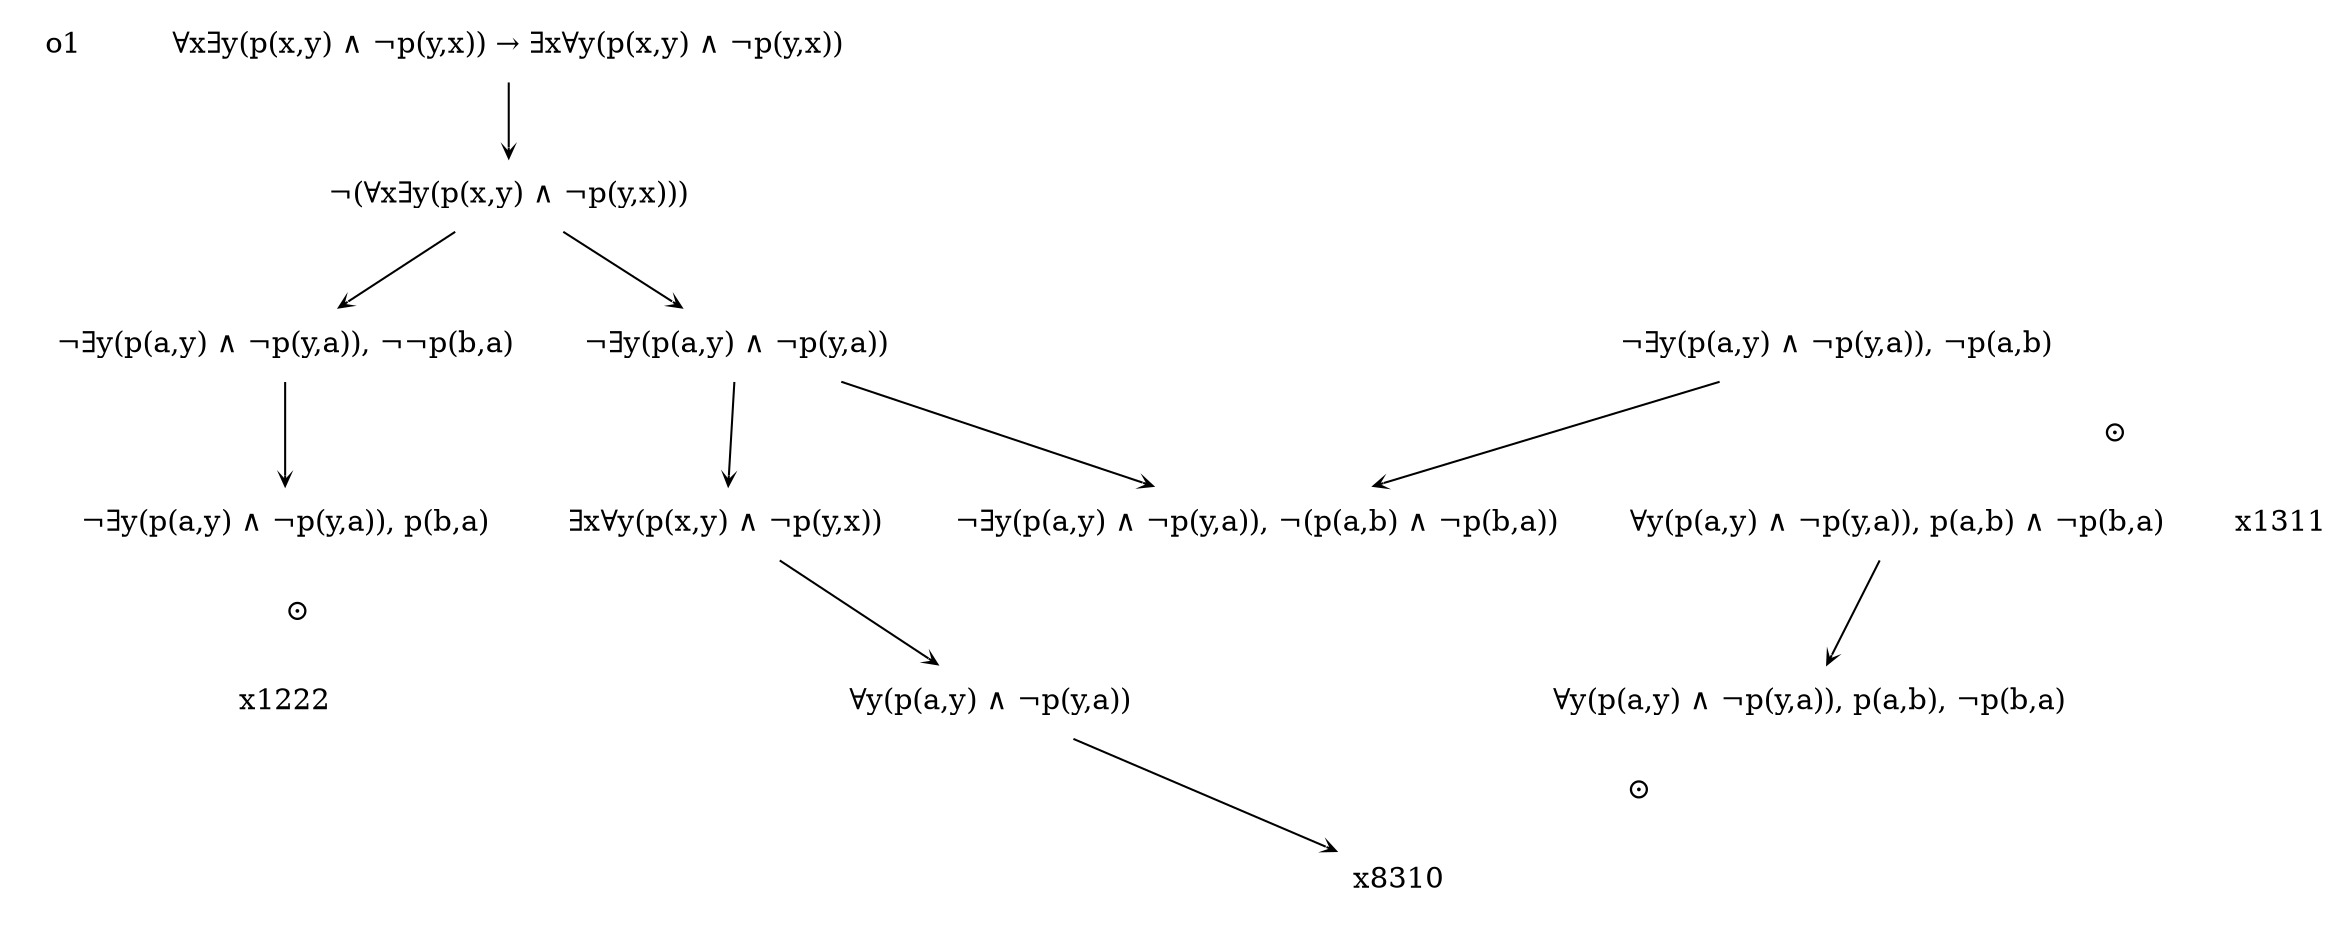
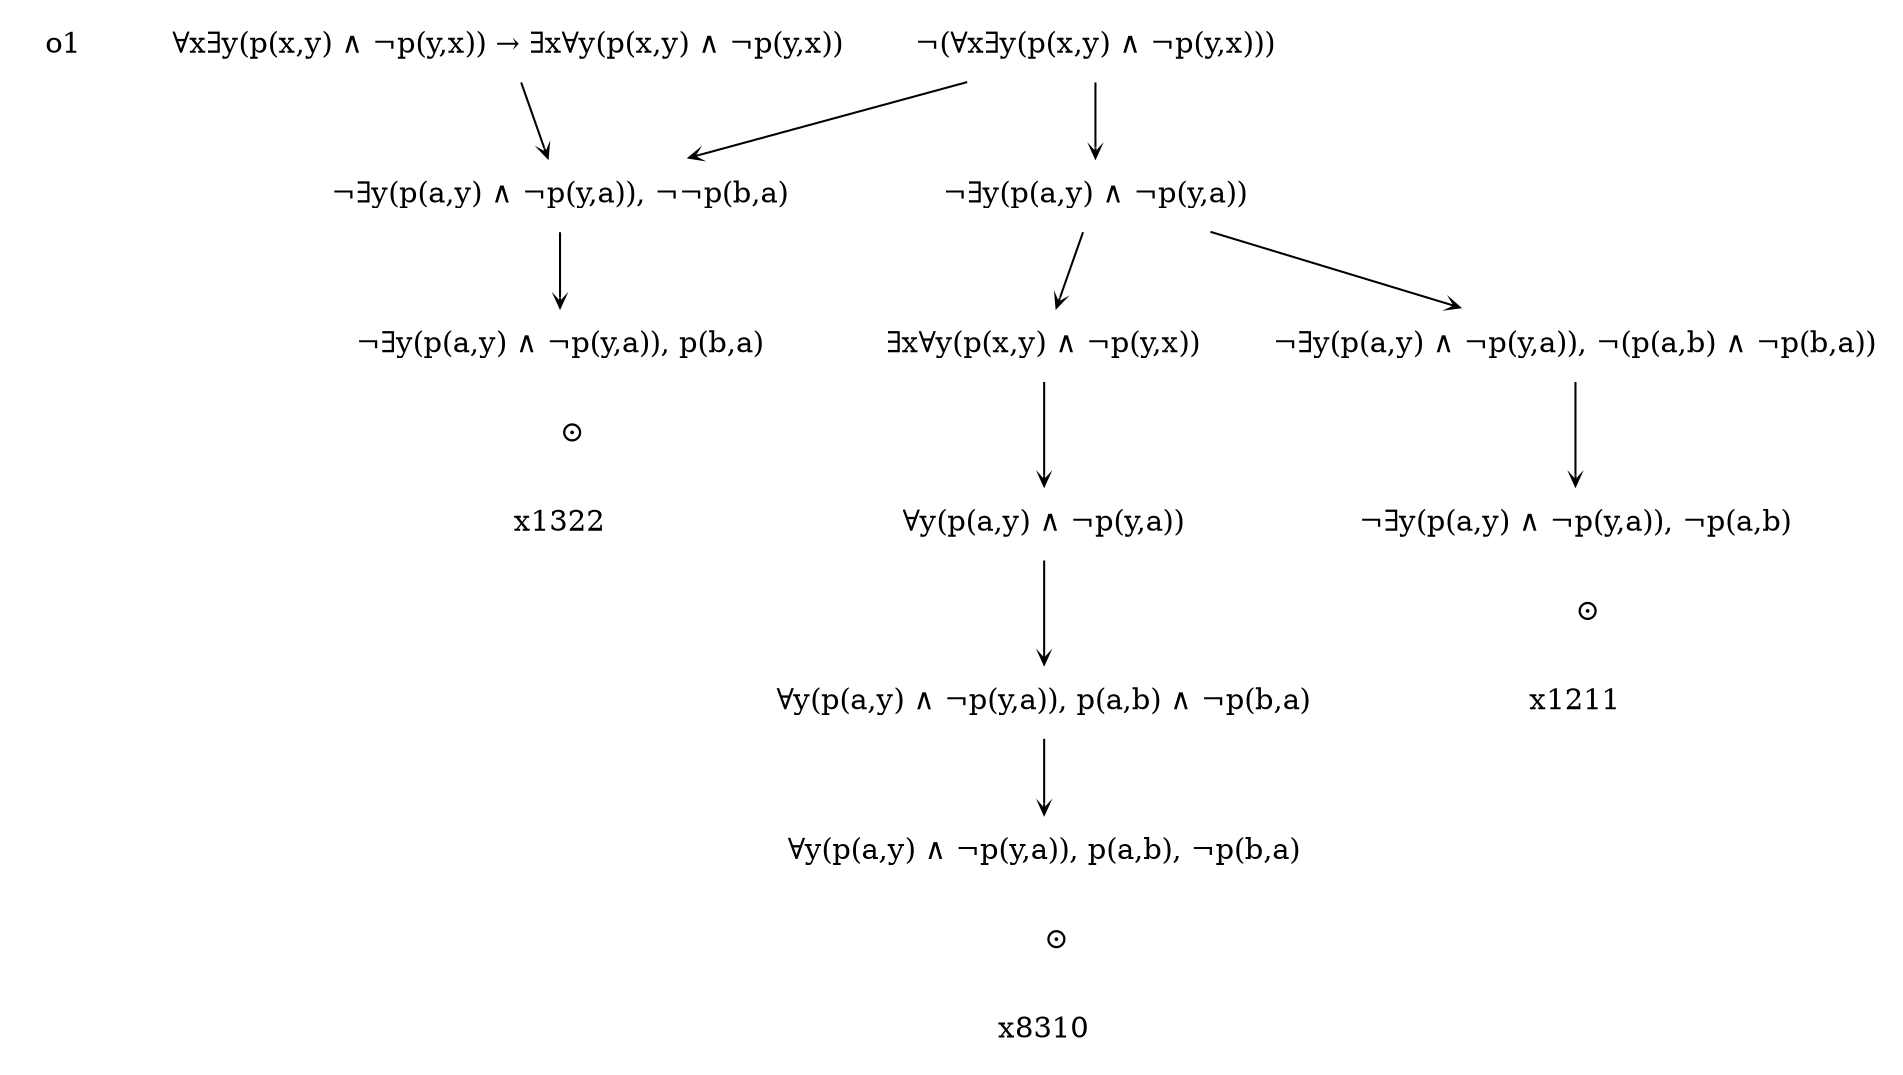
(509, 115) -> (533, 115)
(1552, 432) -> (1575, 429)
(2281, 523) -> (1575, 702)
(285, 702) -> (560, 523)
(1200, 793) -> (1044, 607)
